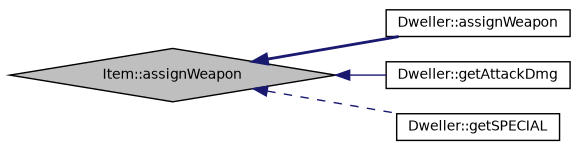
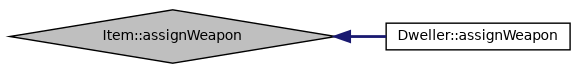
(478, 75) -> none
(478, 127) -> none
